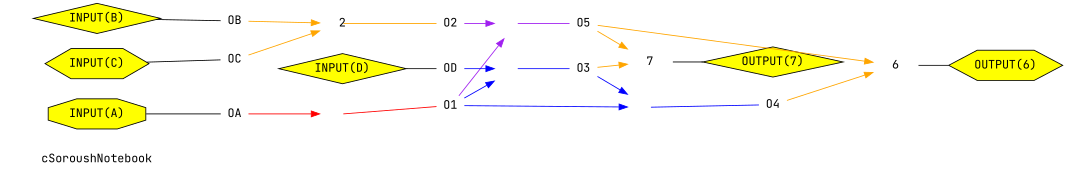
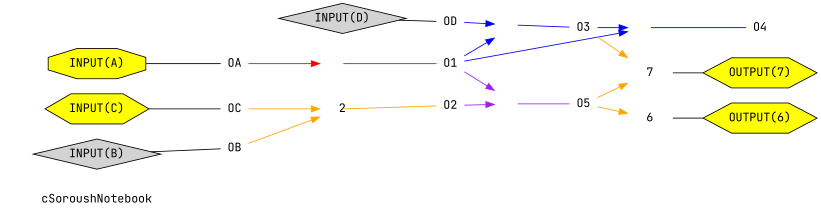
(97, 18) -> (97, 154)
(773, 62) -> (760, 73)
(342, 69) -> (342, 18)
(826, 88) -> none
